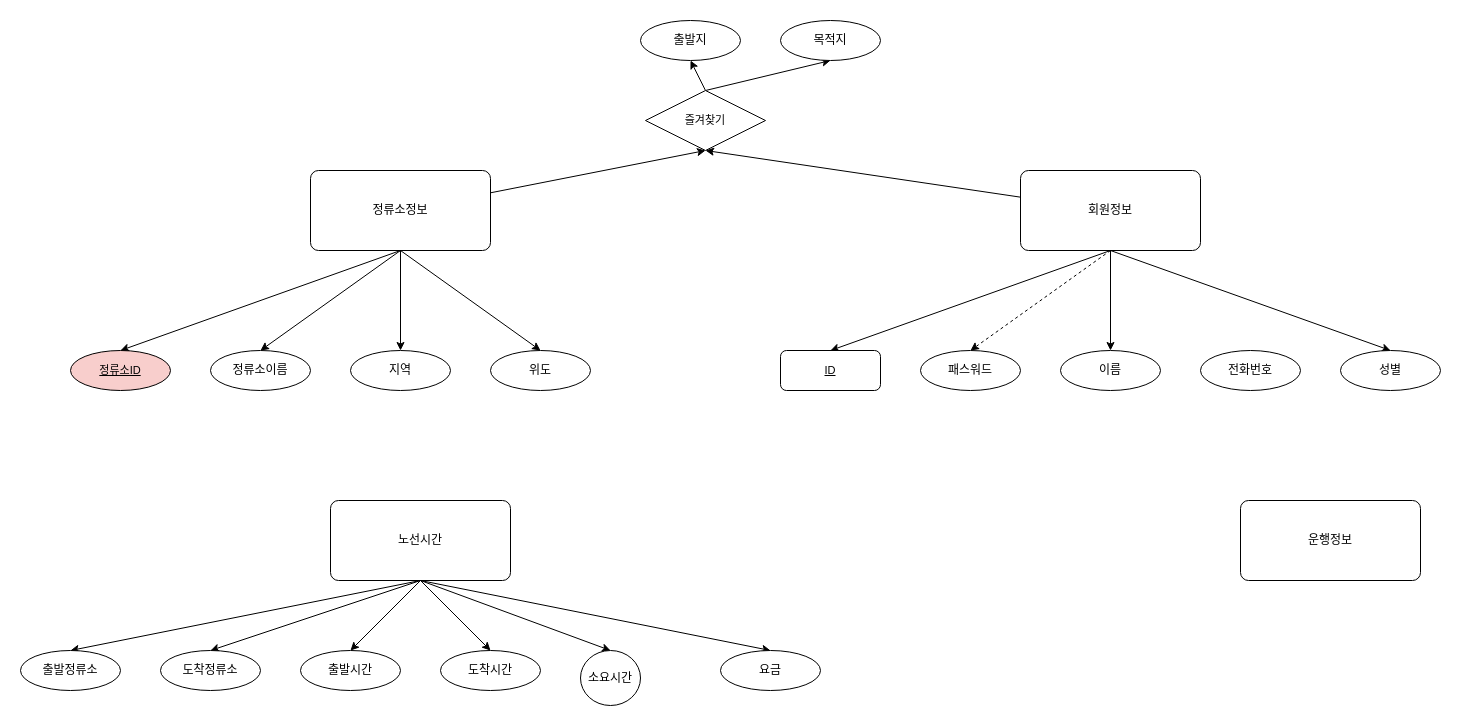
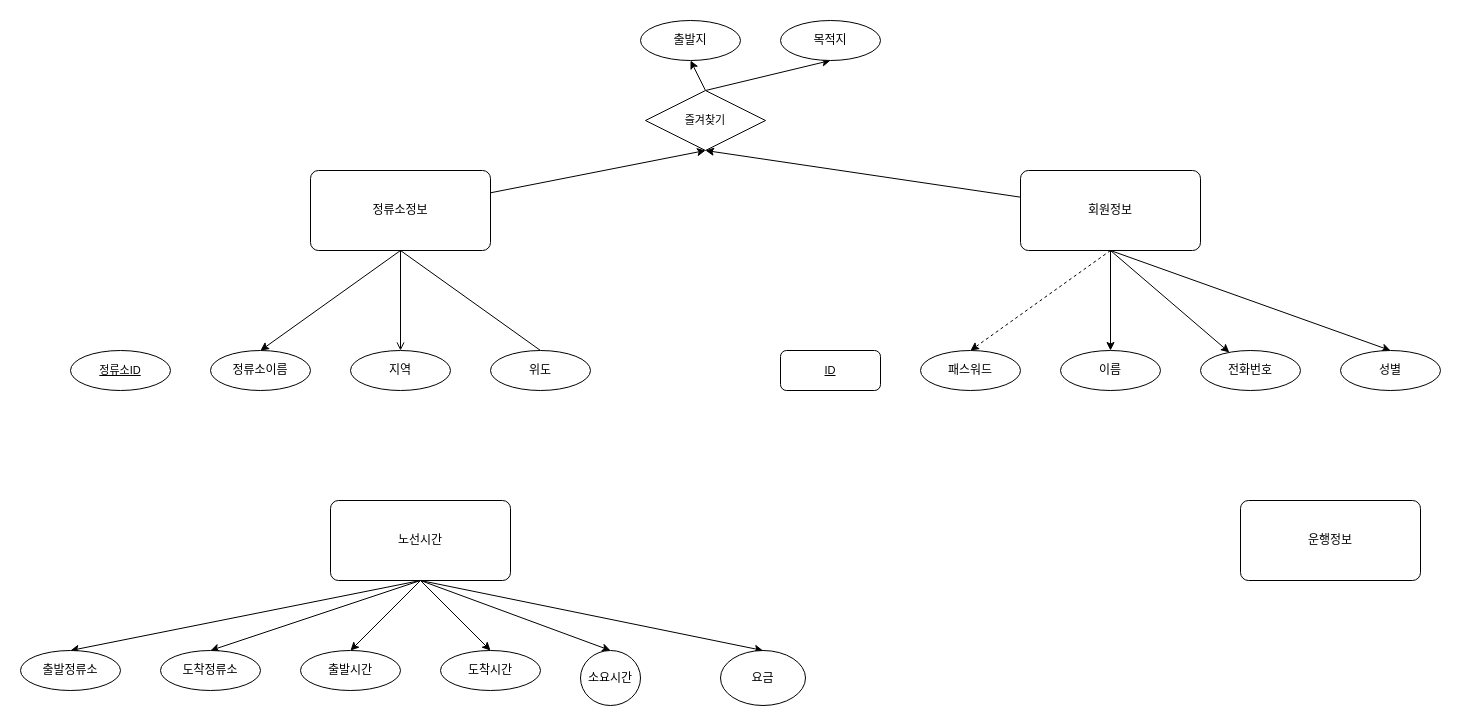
(259, 301) -> none
(969, 301) -> (1168, 300)
(401, 342) -> (401, 344)
(534, 346) -> (536, 348)
(121, 371) -> (121, 371)
(771, 671) -> (763, 678)
